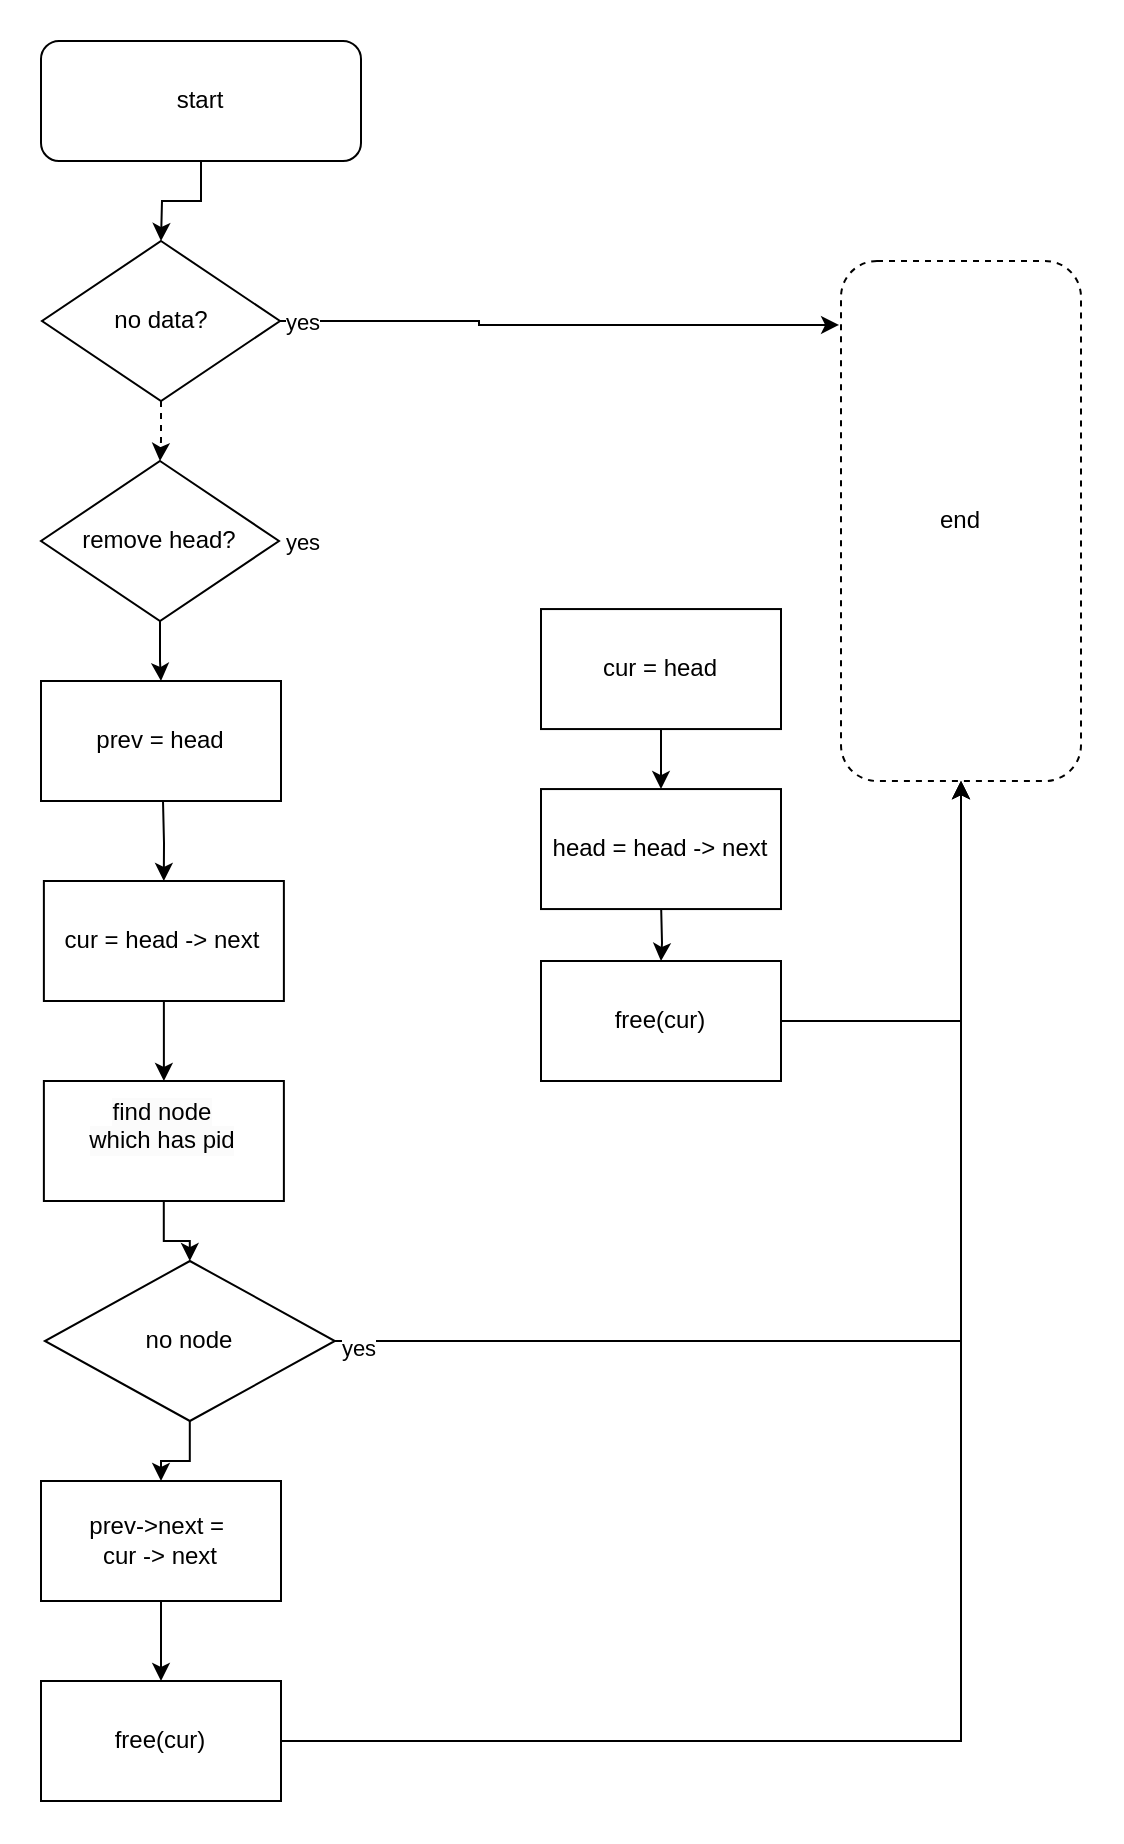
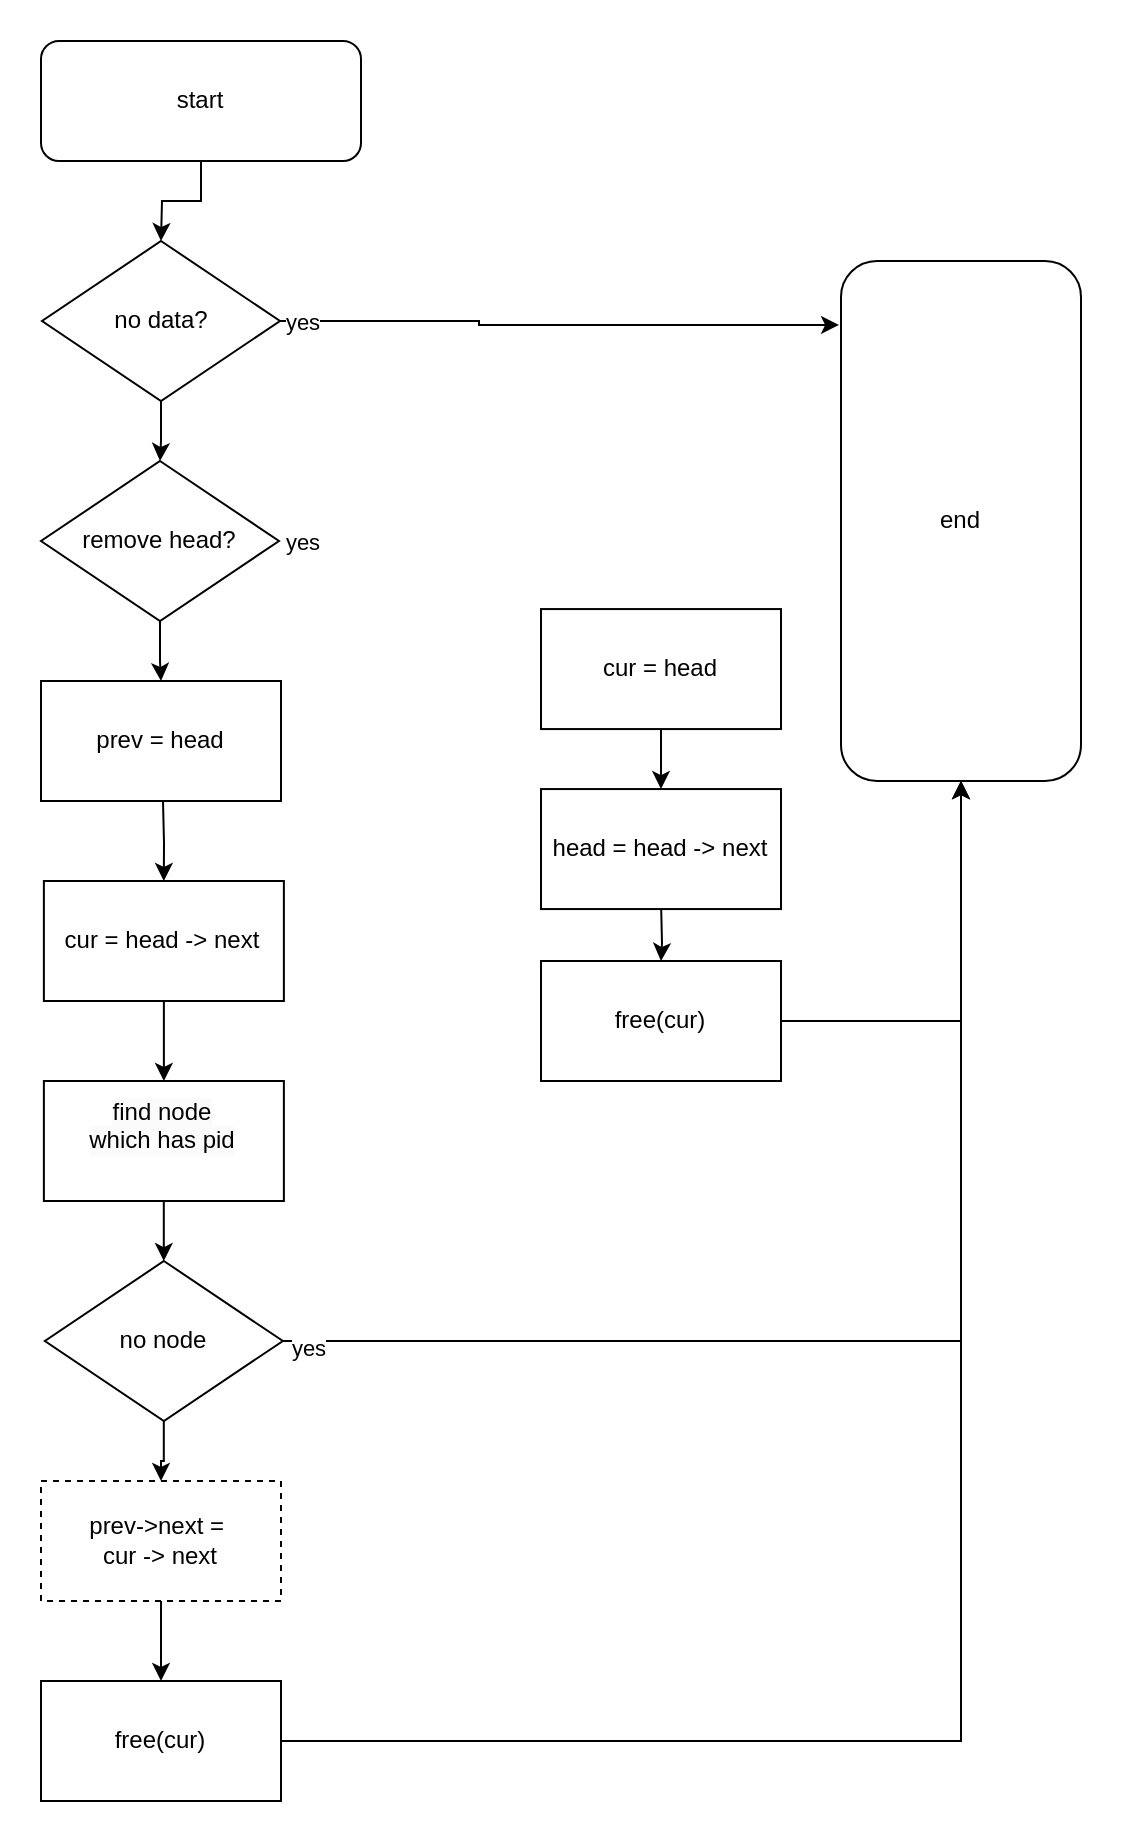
(161, 426) -> (161, 426)
(961, 521) -> (961, 521)
(190, 1341) -> (164, 1341)
(161, 1541) -> (161, 1541)
